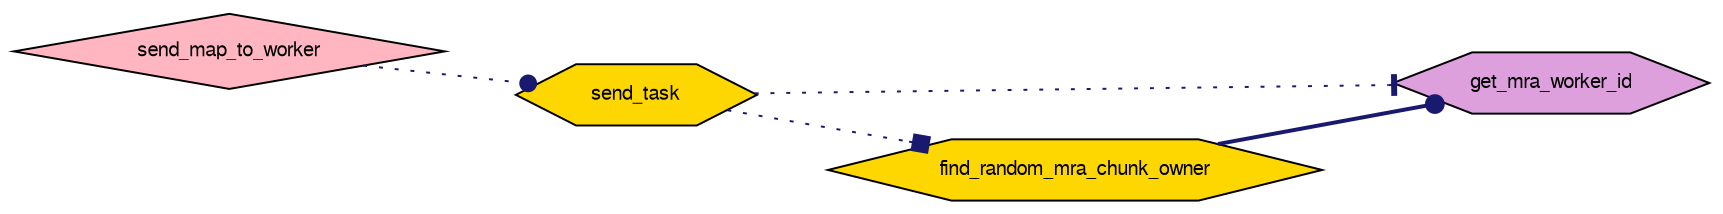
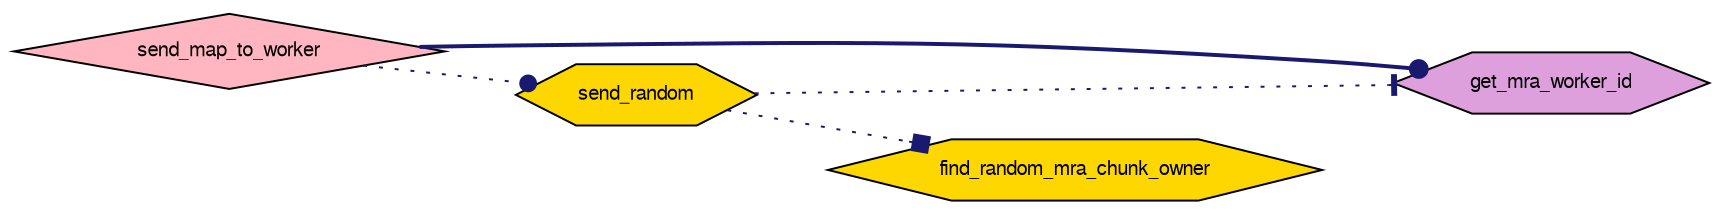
(636, 95) -> (636, 95)
(1322, 125) -> (915, 44)
